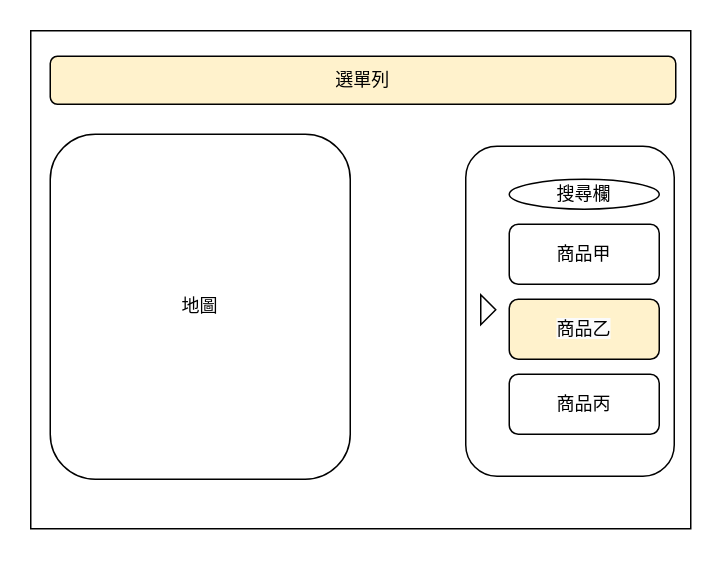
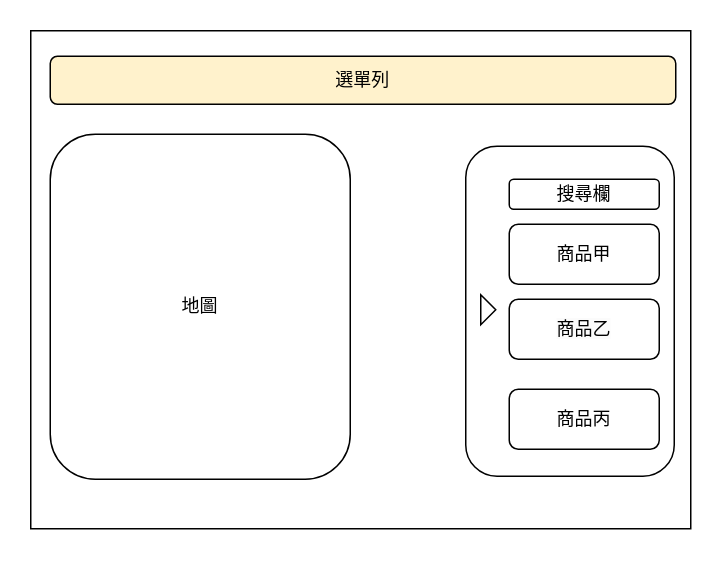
(584, 194) -> (584, 194)
(584, 329) -> (584, 329)
(584, 404) -> (584, 419)
